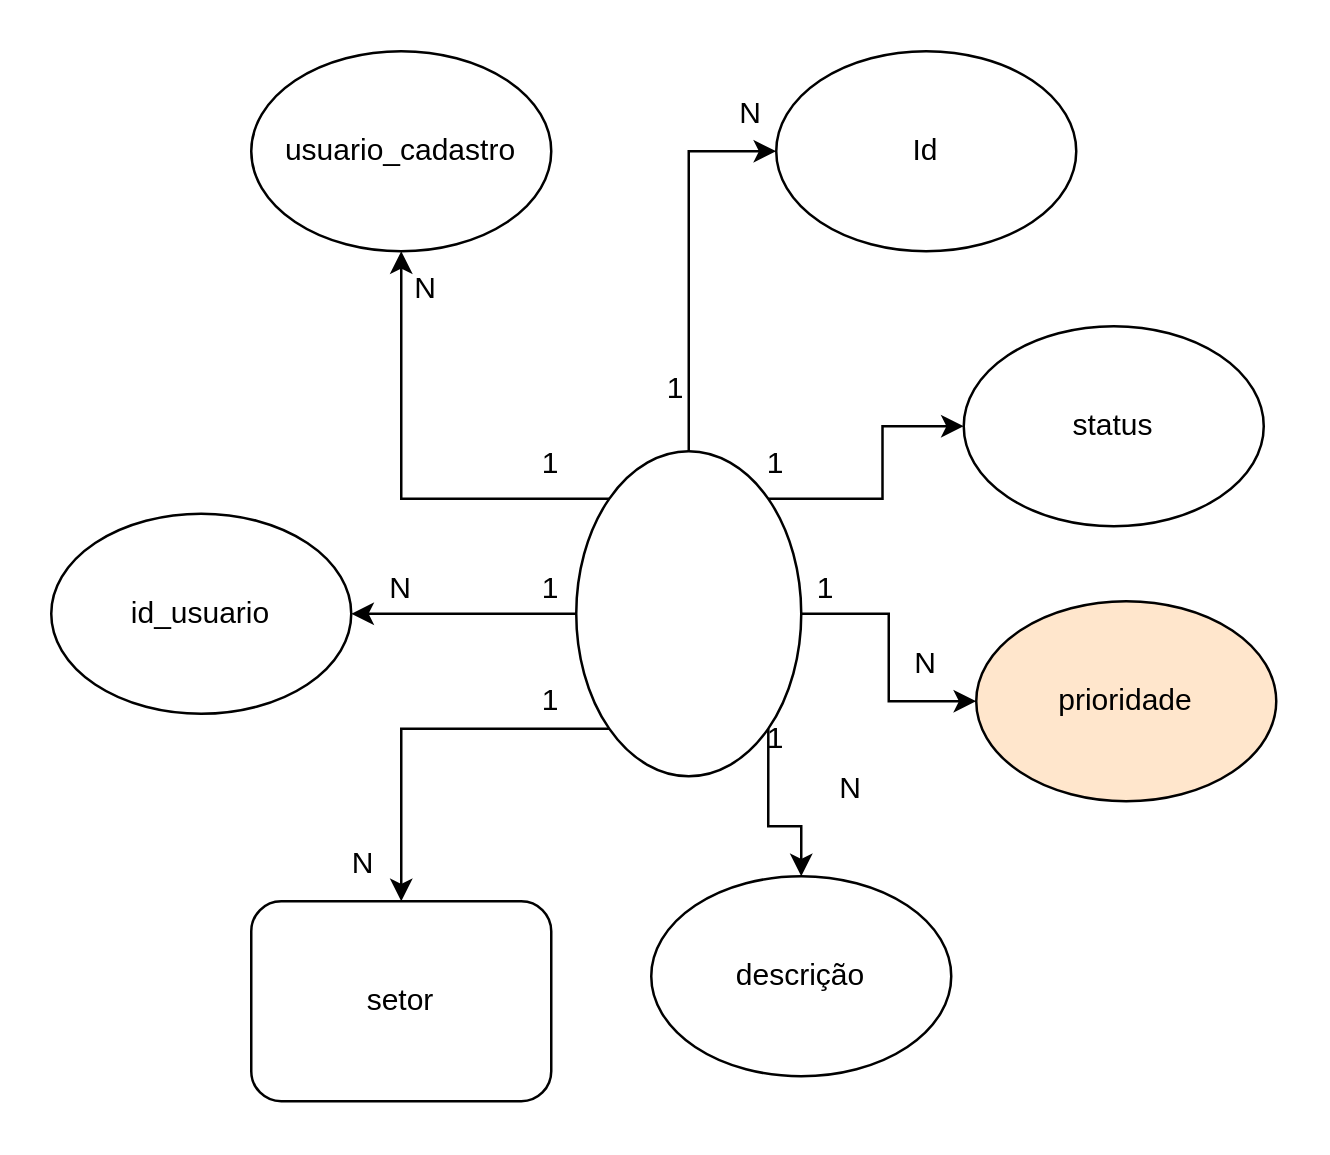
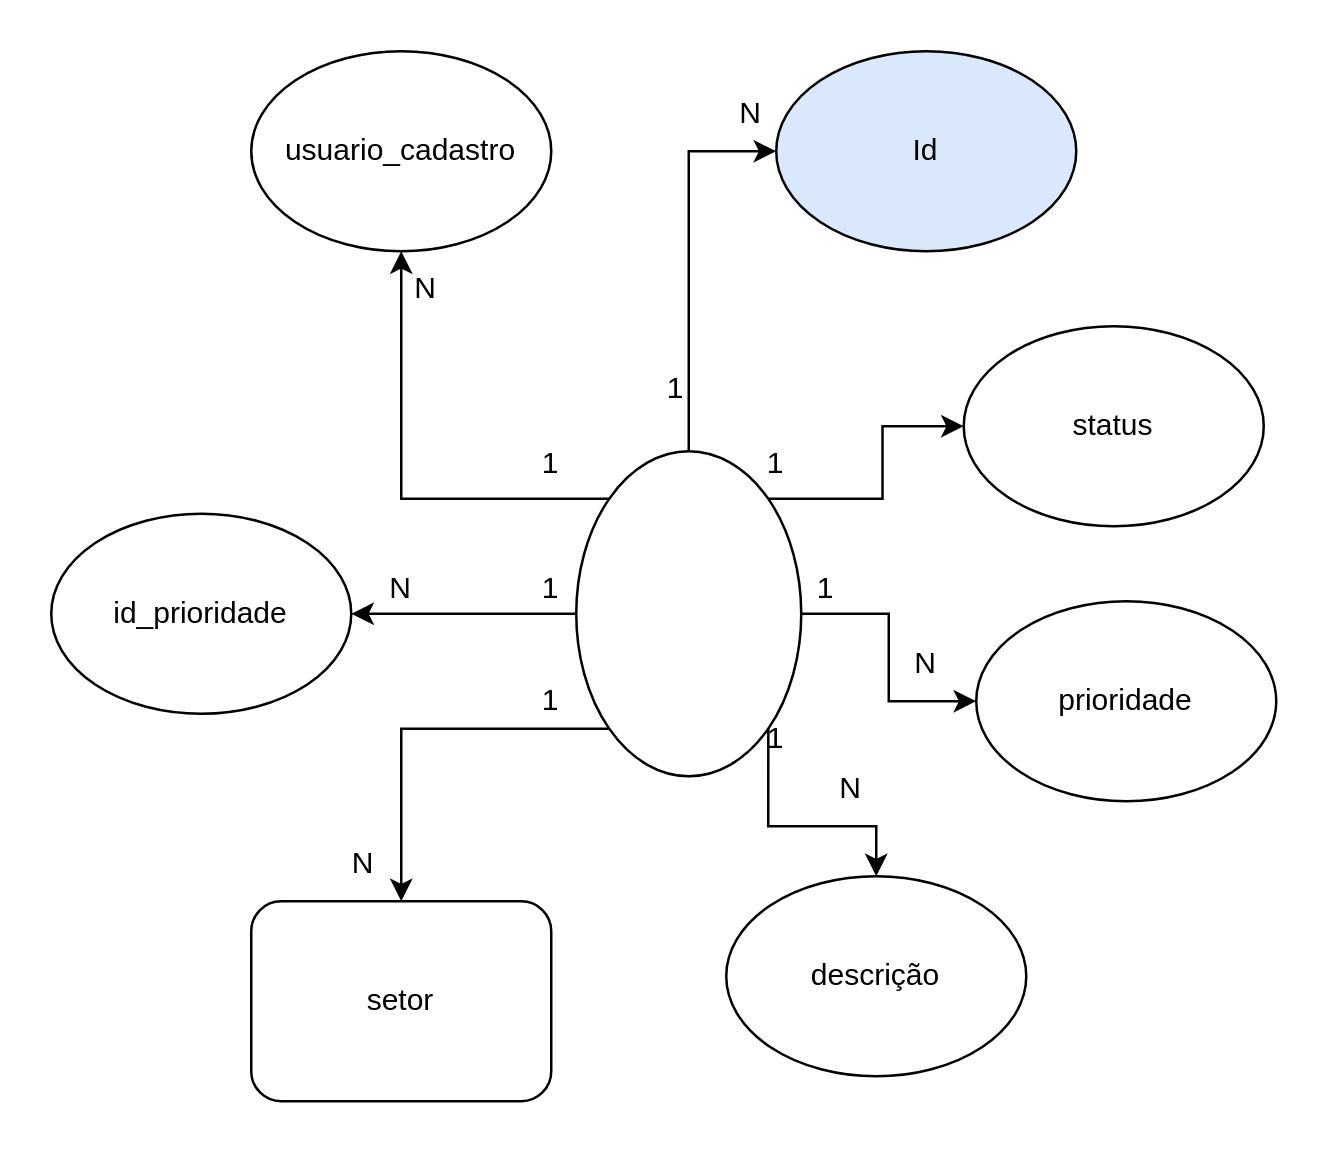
(926, 151) -> (926, 151)
(201, 614) -> (201, 614)
(1126, 701) -> (1126, 701)
(801, 976) -> (876, 976)
